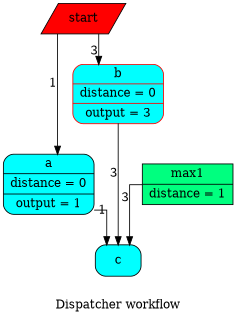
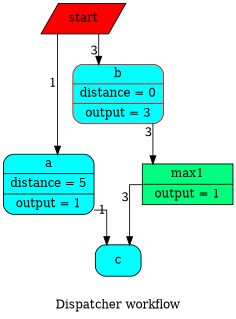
(118, 180) -> (153, 140)
(49, 183) -> (49, 183)
(188, 194) -> (188, 194)
